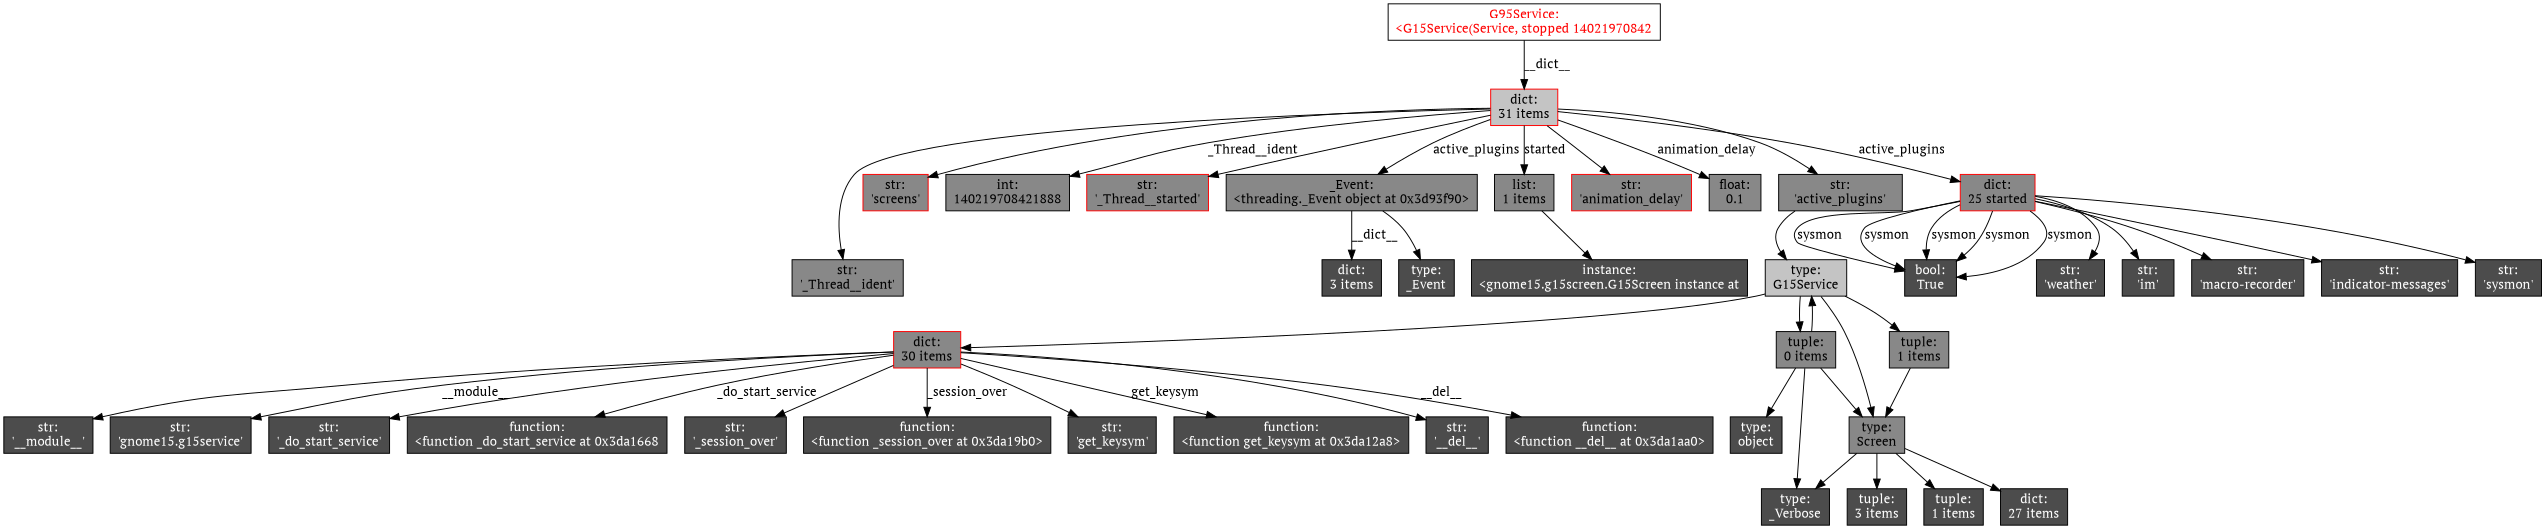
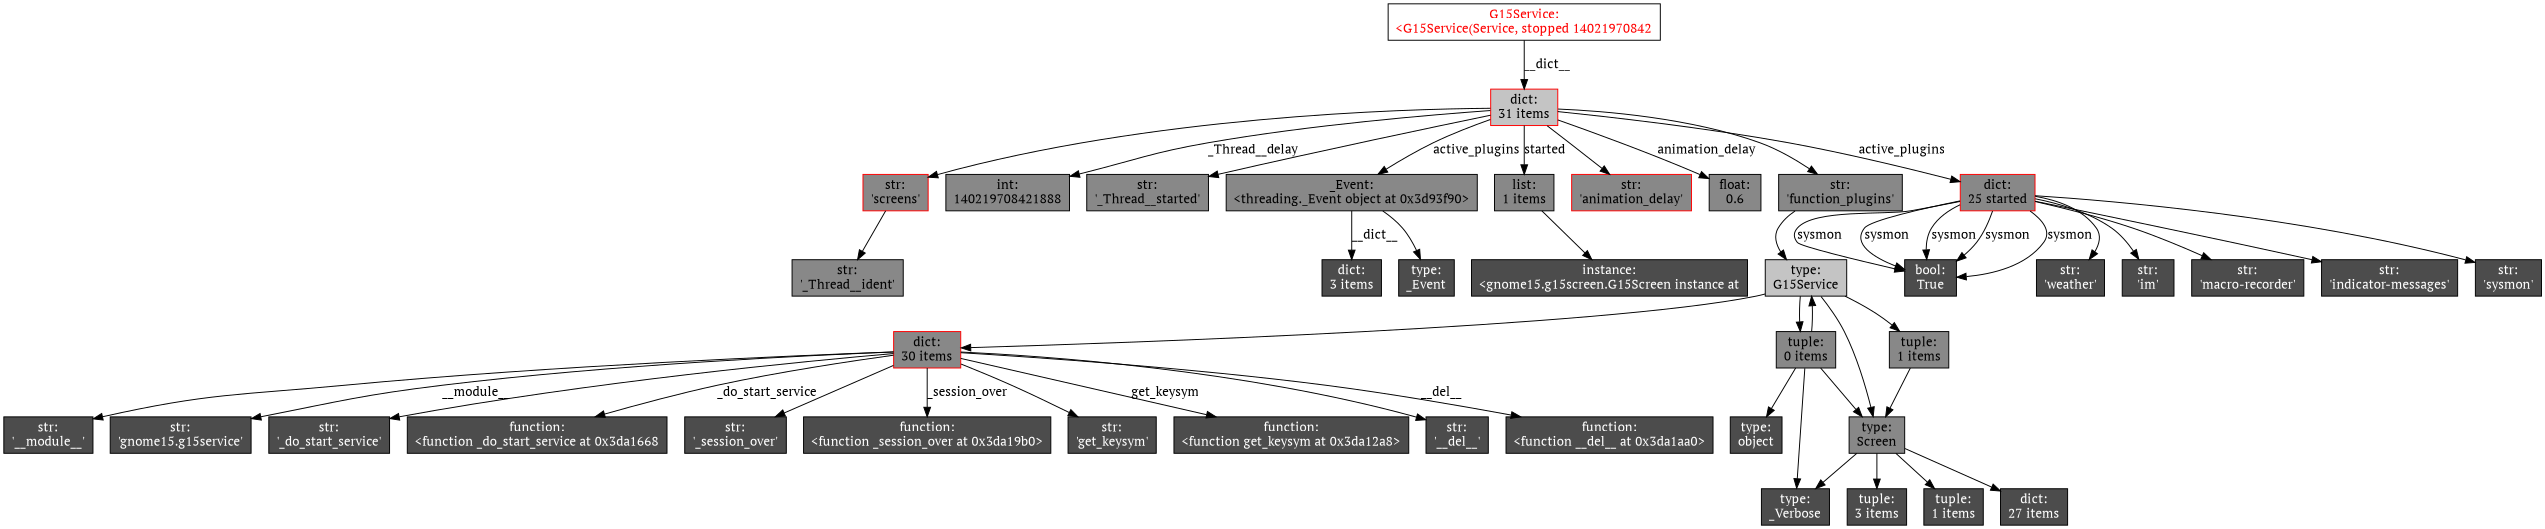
(1524, 22) -> (1524, 22)
(1130, 126) -> (874, 231)
(1253, 150) -> (1253, 150)
(1148, 193) -> (1148, 193)
(1735, 193) -> (1735, 193)
(1840, 193) -> (1840, 193)
